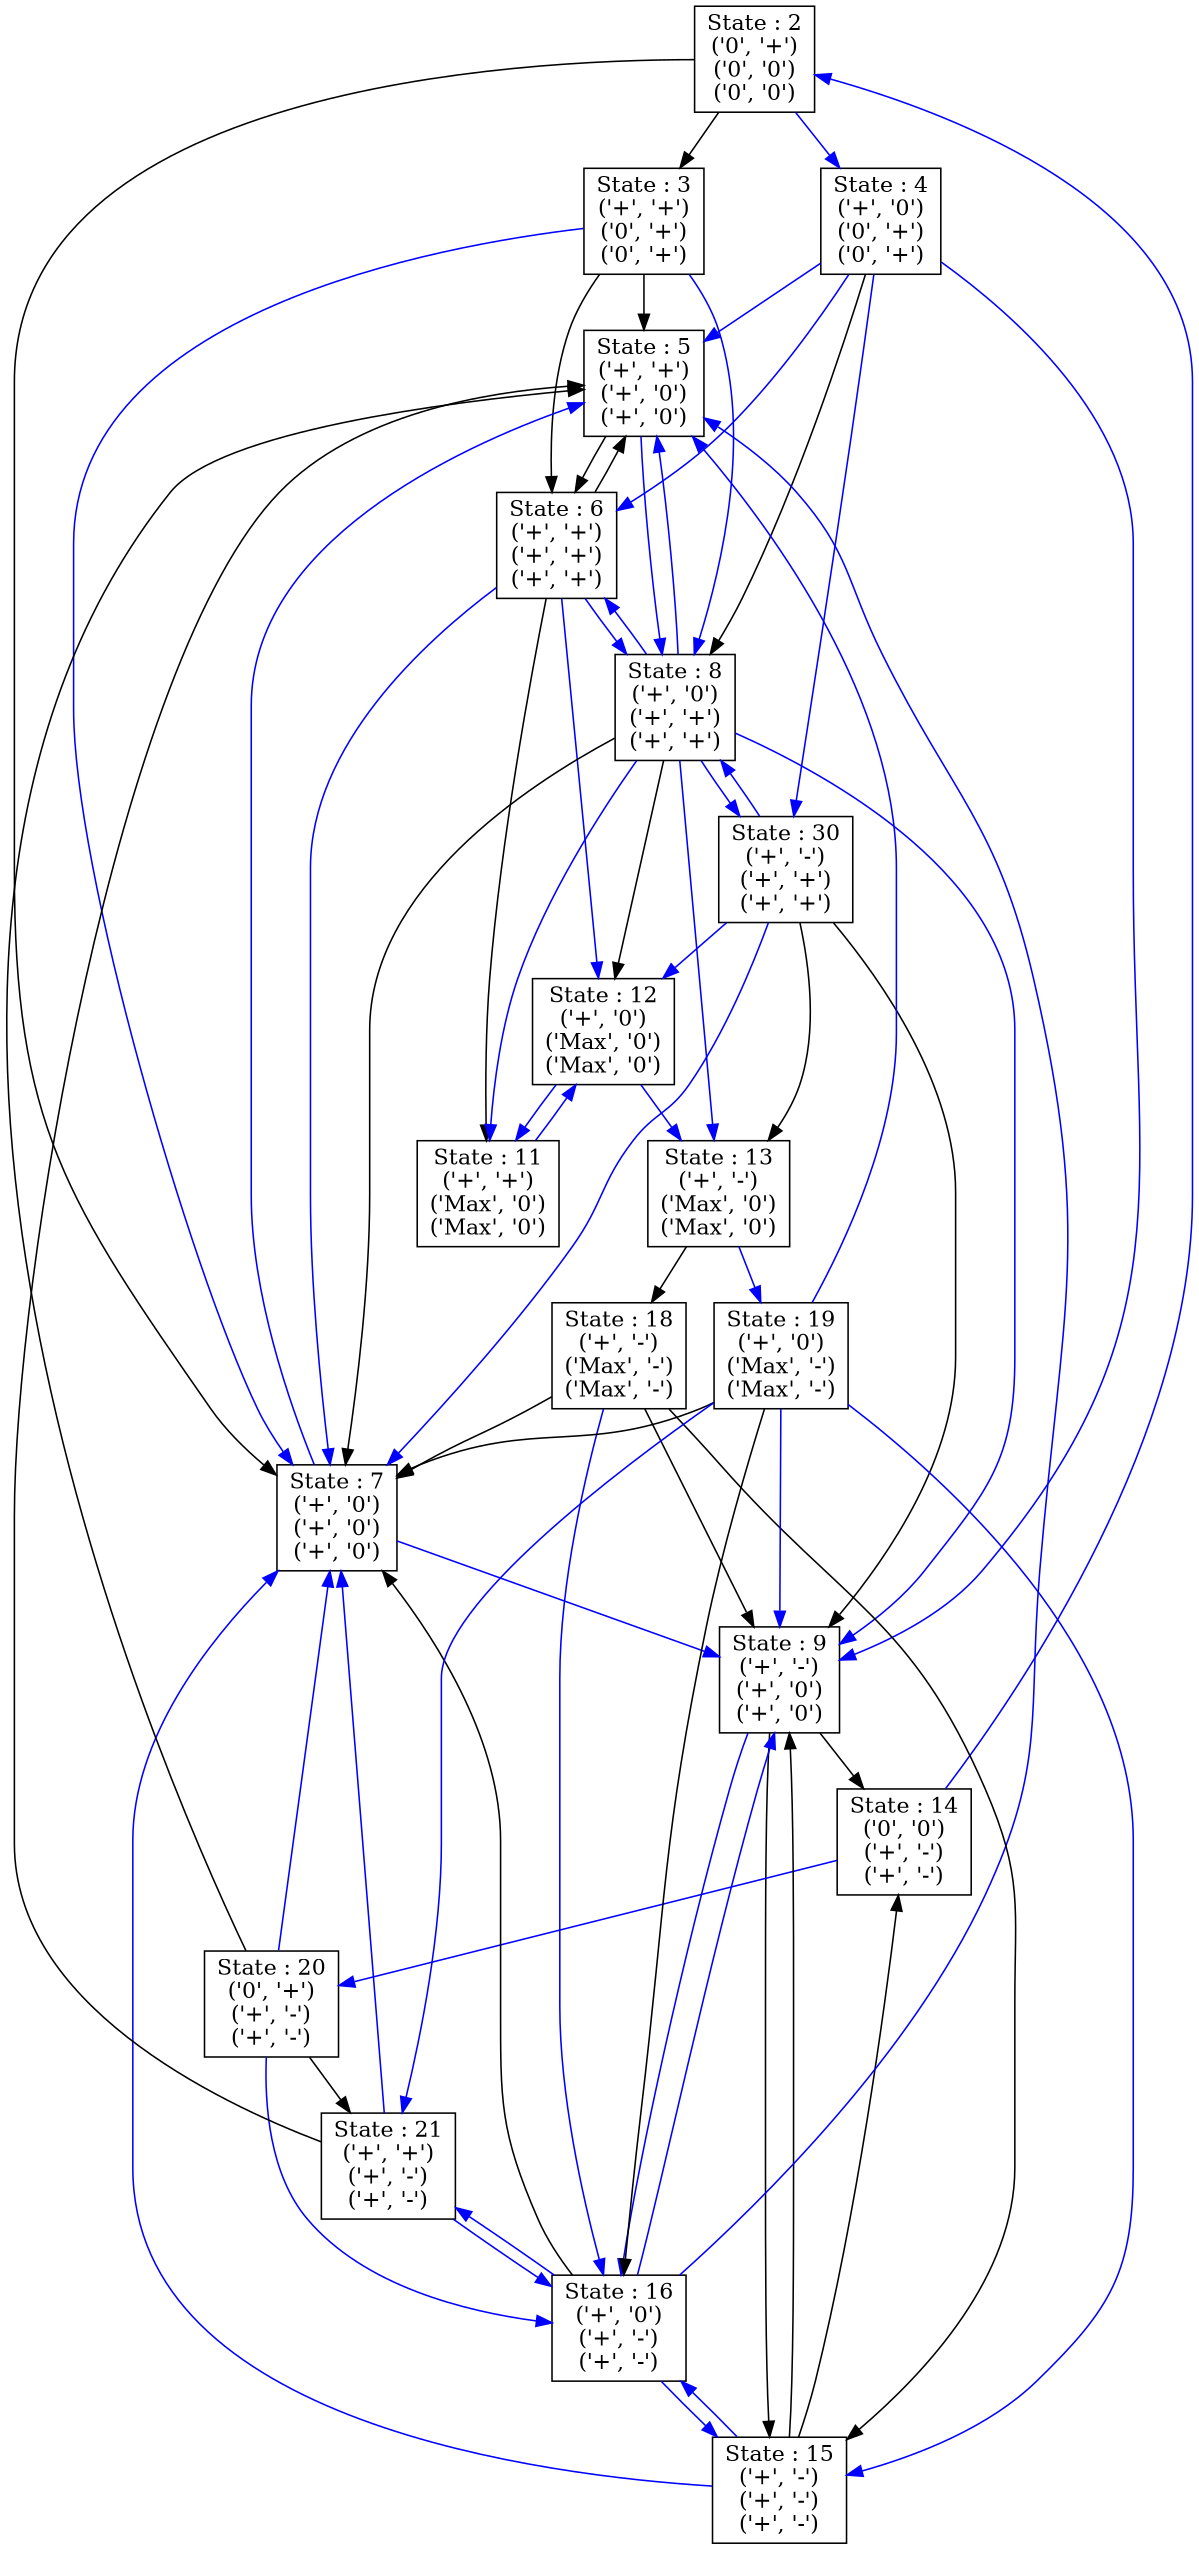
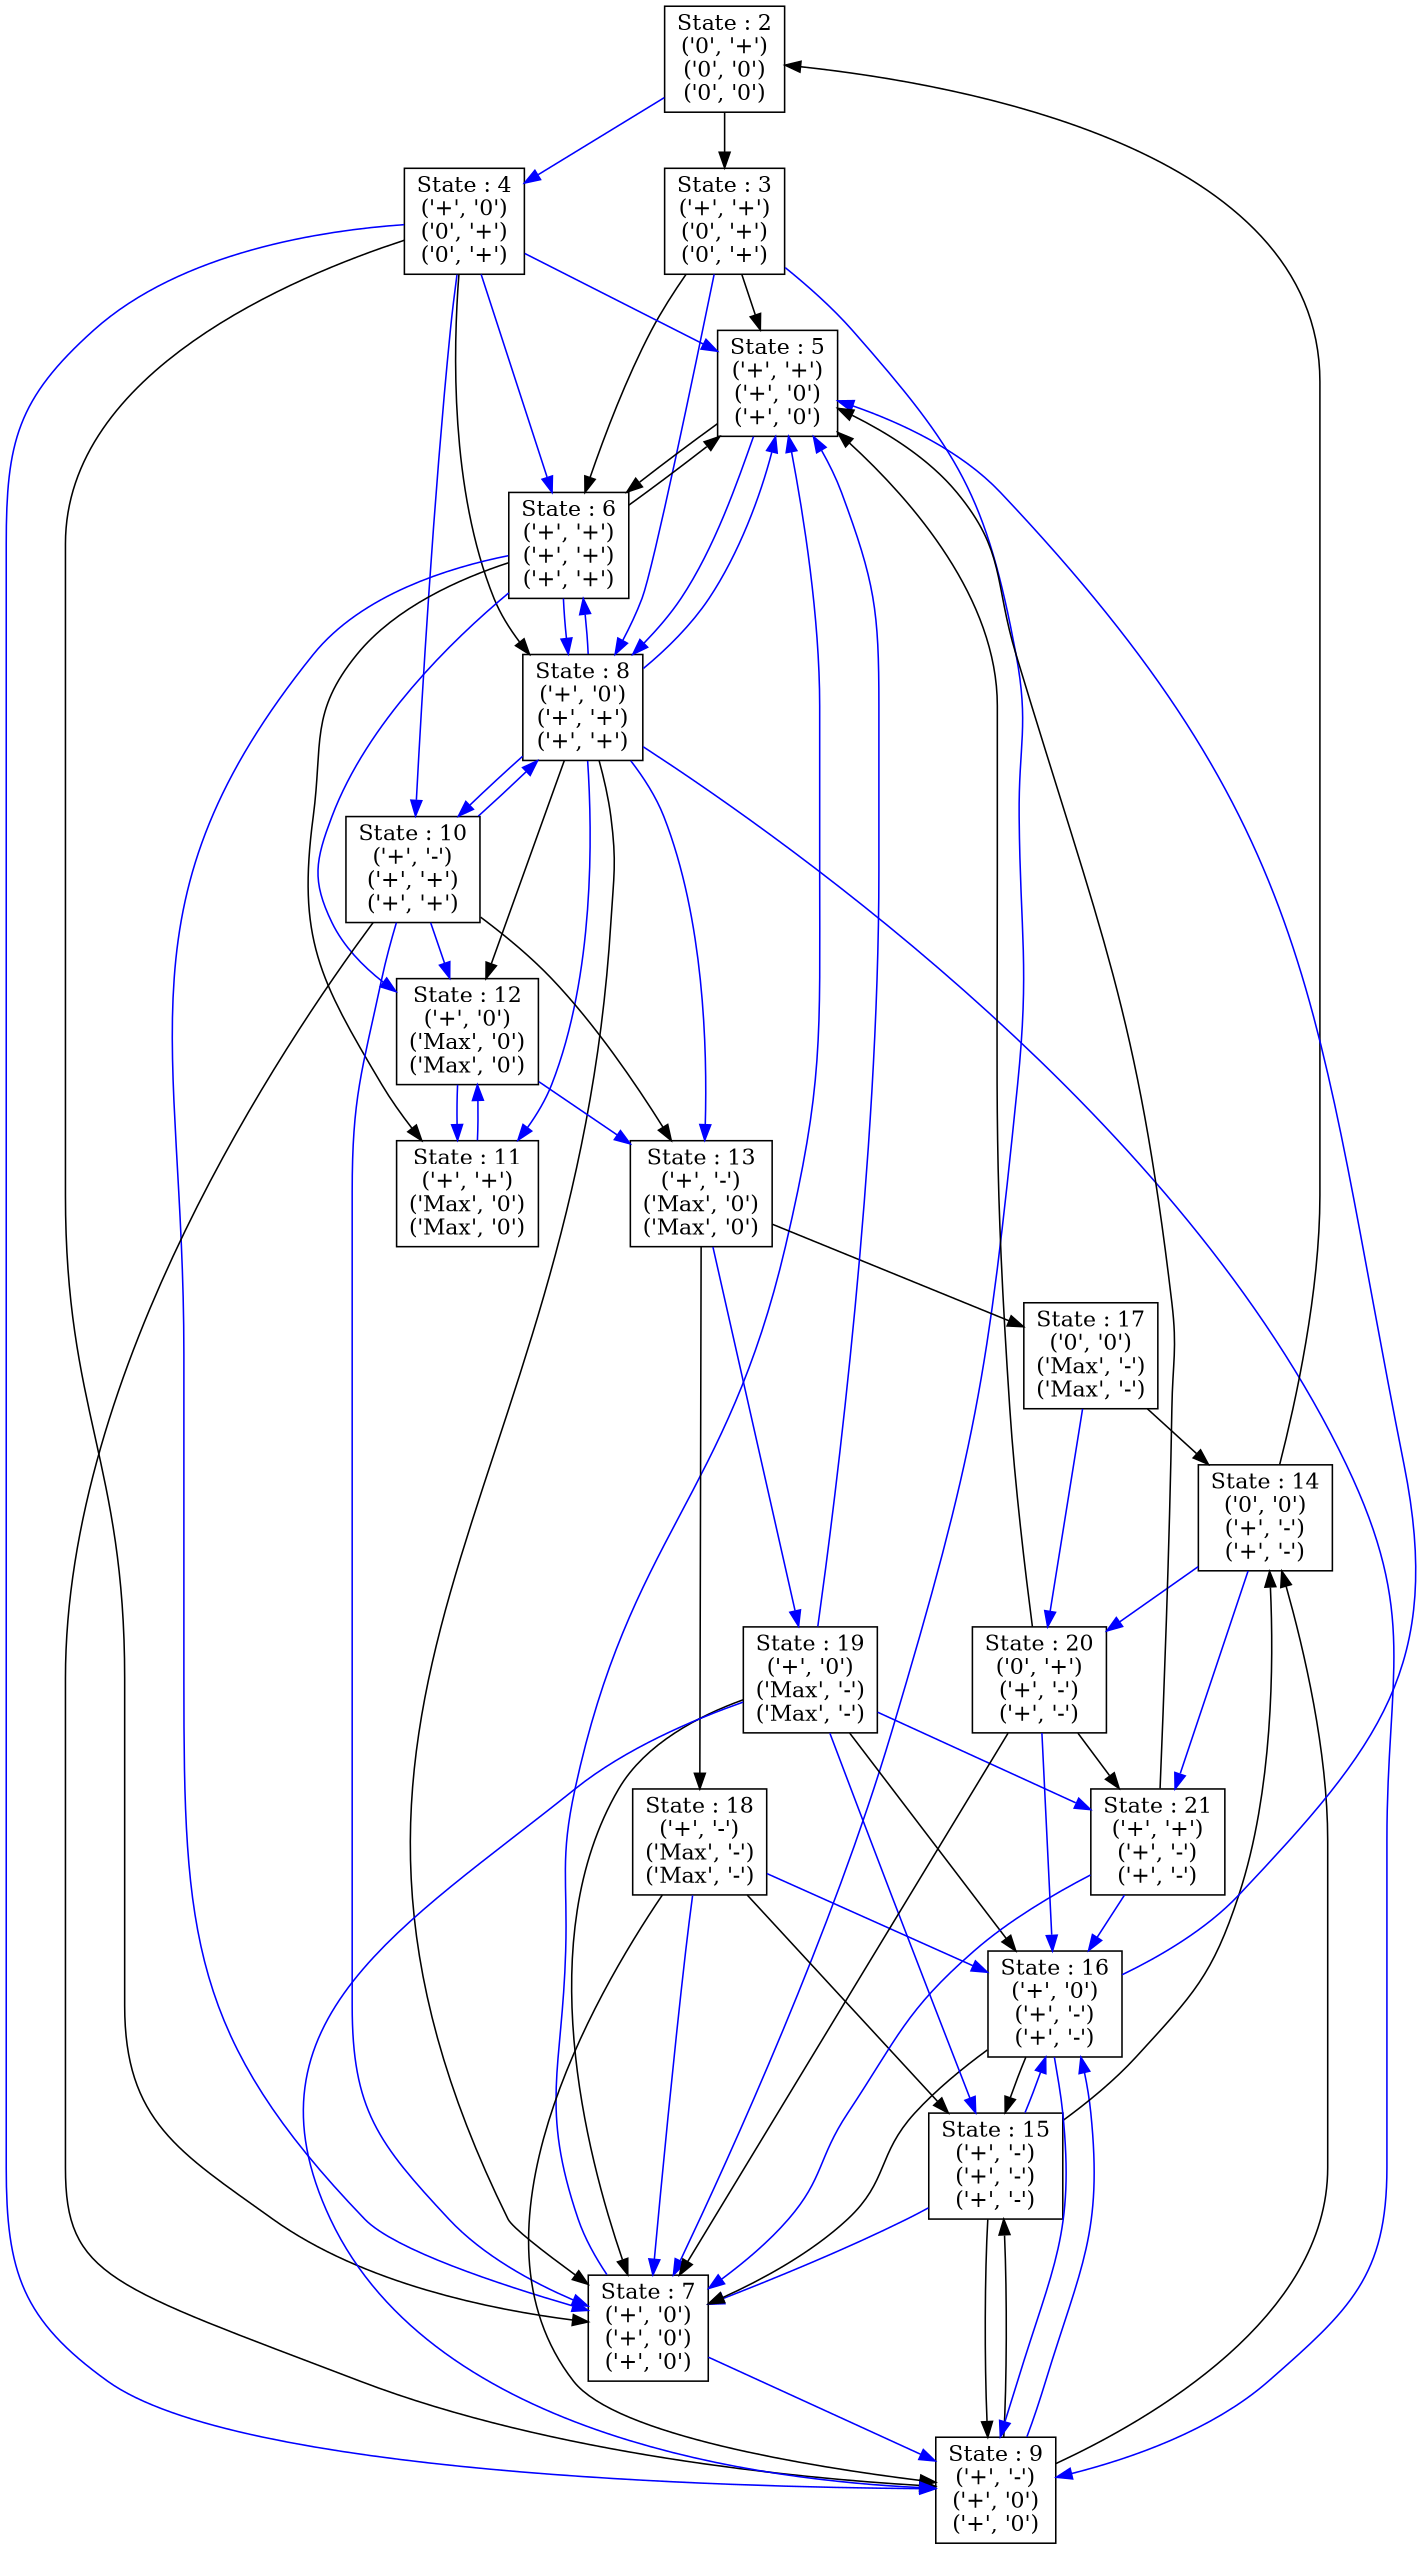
(14, 546) -> (75, 1332)
(1192, 863) -> (1320, 595)
(786, 870) -> (413, 870)
none -> (1091, 1356)
(481, 1433) -> (672, 2077)
(303, 1768) -> (856, 1984)
(512, 2246) -> (1214, 1672)
(683, 2404) -> (1018, 2077)
